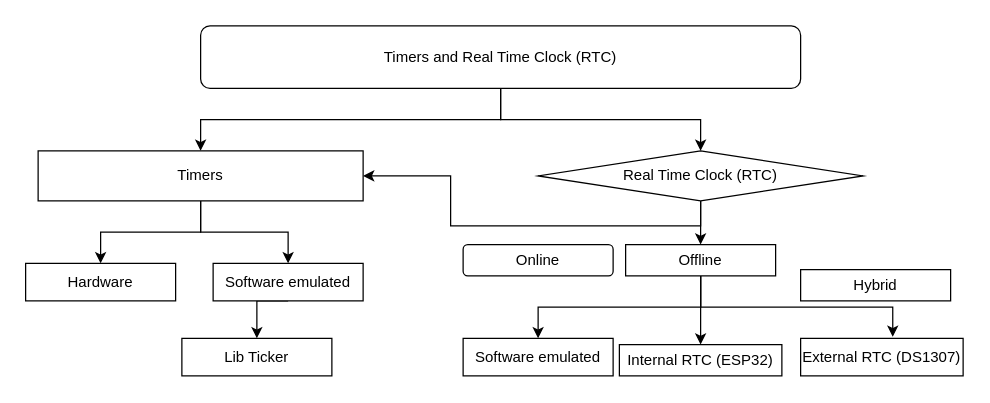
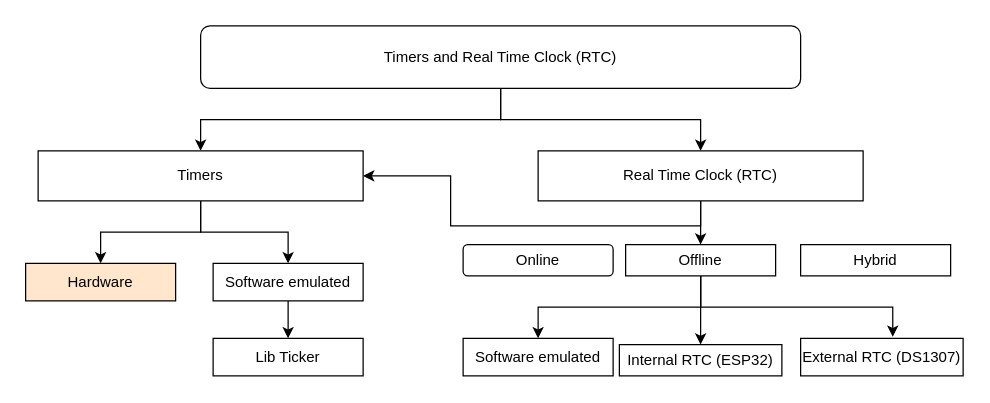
(701, 176) -> (701, 176)
(101, 282) -> (101, 282)
(876, 285) -> (876, 260)
(257, 357) -> (288, 357)
